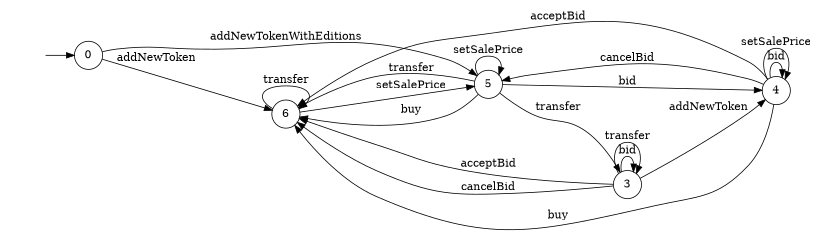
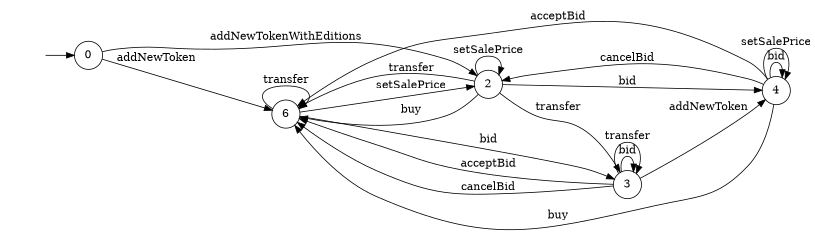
(488, 84) -> (488, 84)
none -> (454, 143)
